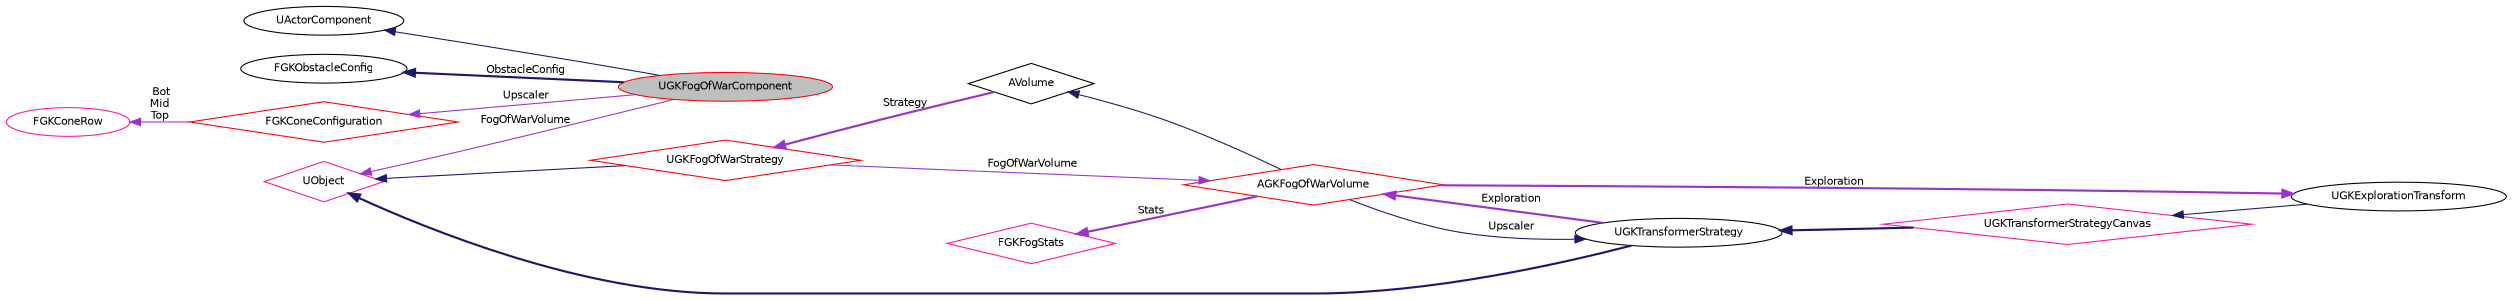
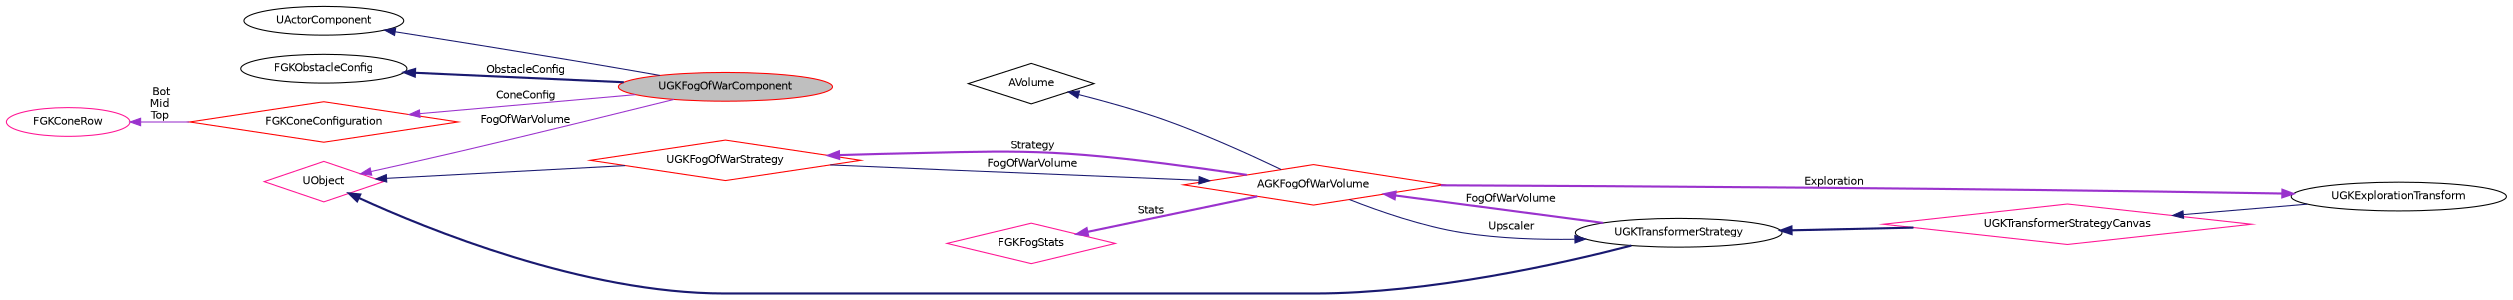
(524, 96) -> (524, 96)
(889, 117) -> (1044, 153)
(1014, 173) -> (1014, 173)
(1509, 199) -> (1509, 199)
